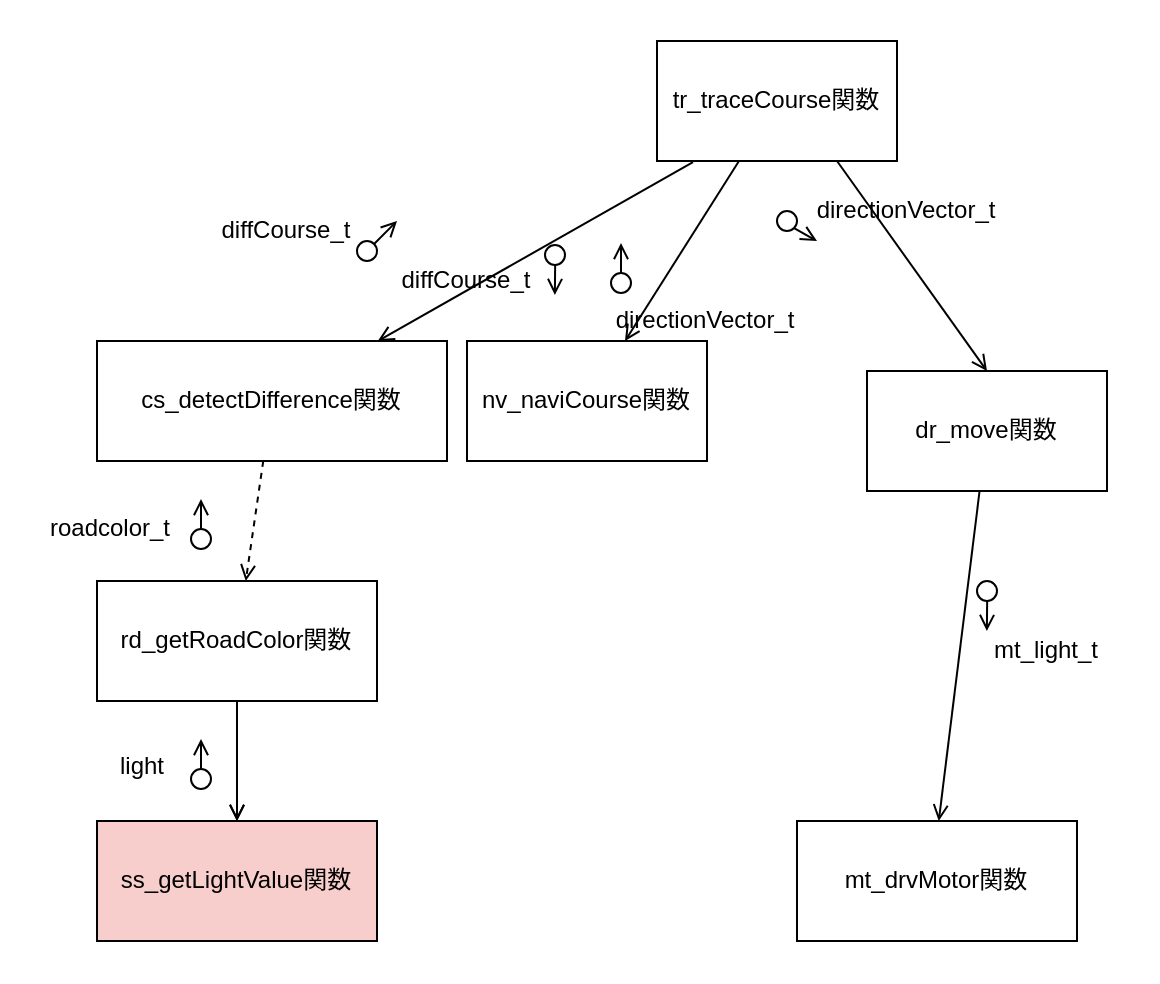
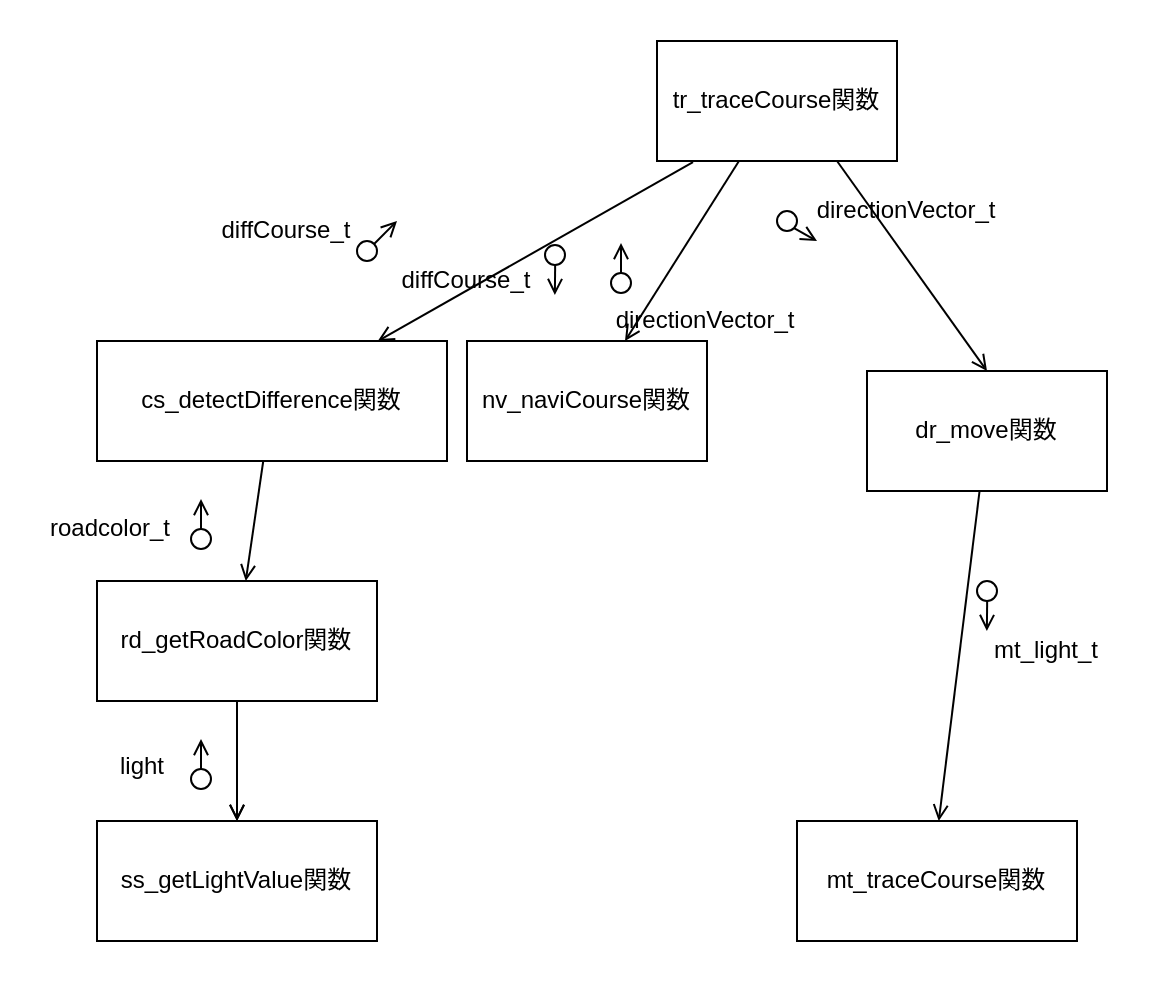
(255, 521) -> (255, 521)
(237, 881) -> (237, 881)
(937, 881) -> (937, 881)
